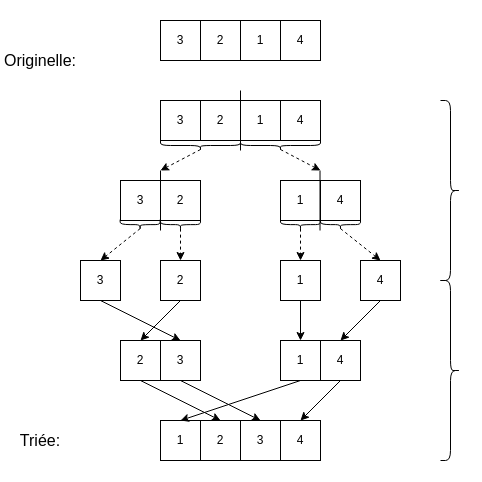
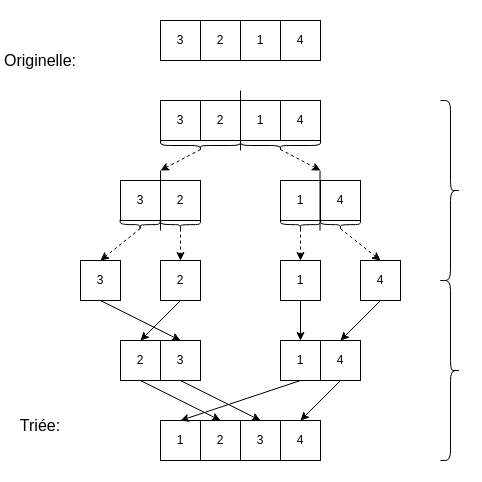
(41, 441) -> (41, 426)
